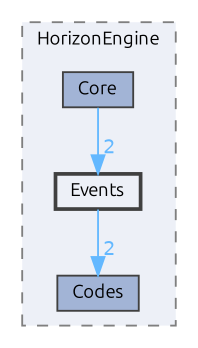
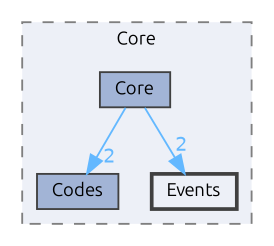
(99, 40) -> (137, 40)
(98, 233) -> (111, 133)
